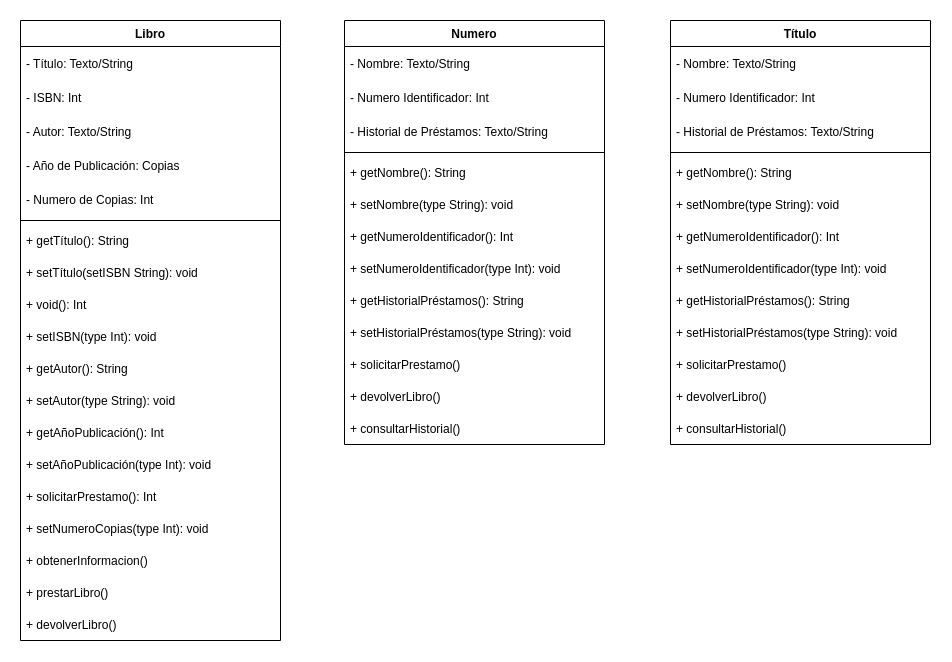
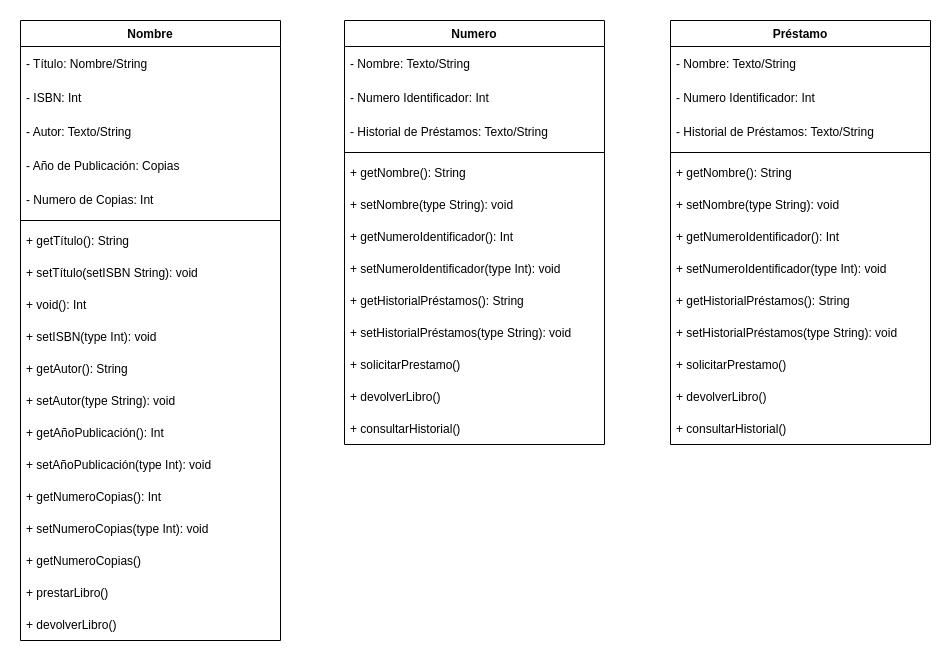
(150, 34) -> (150, 34)
(800, 34) -> (800, 34)
(92, 64) -> (95, 64)
(104, 497) -> (100, 497)
(97, 561) -> (87, 561)
